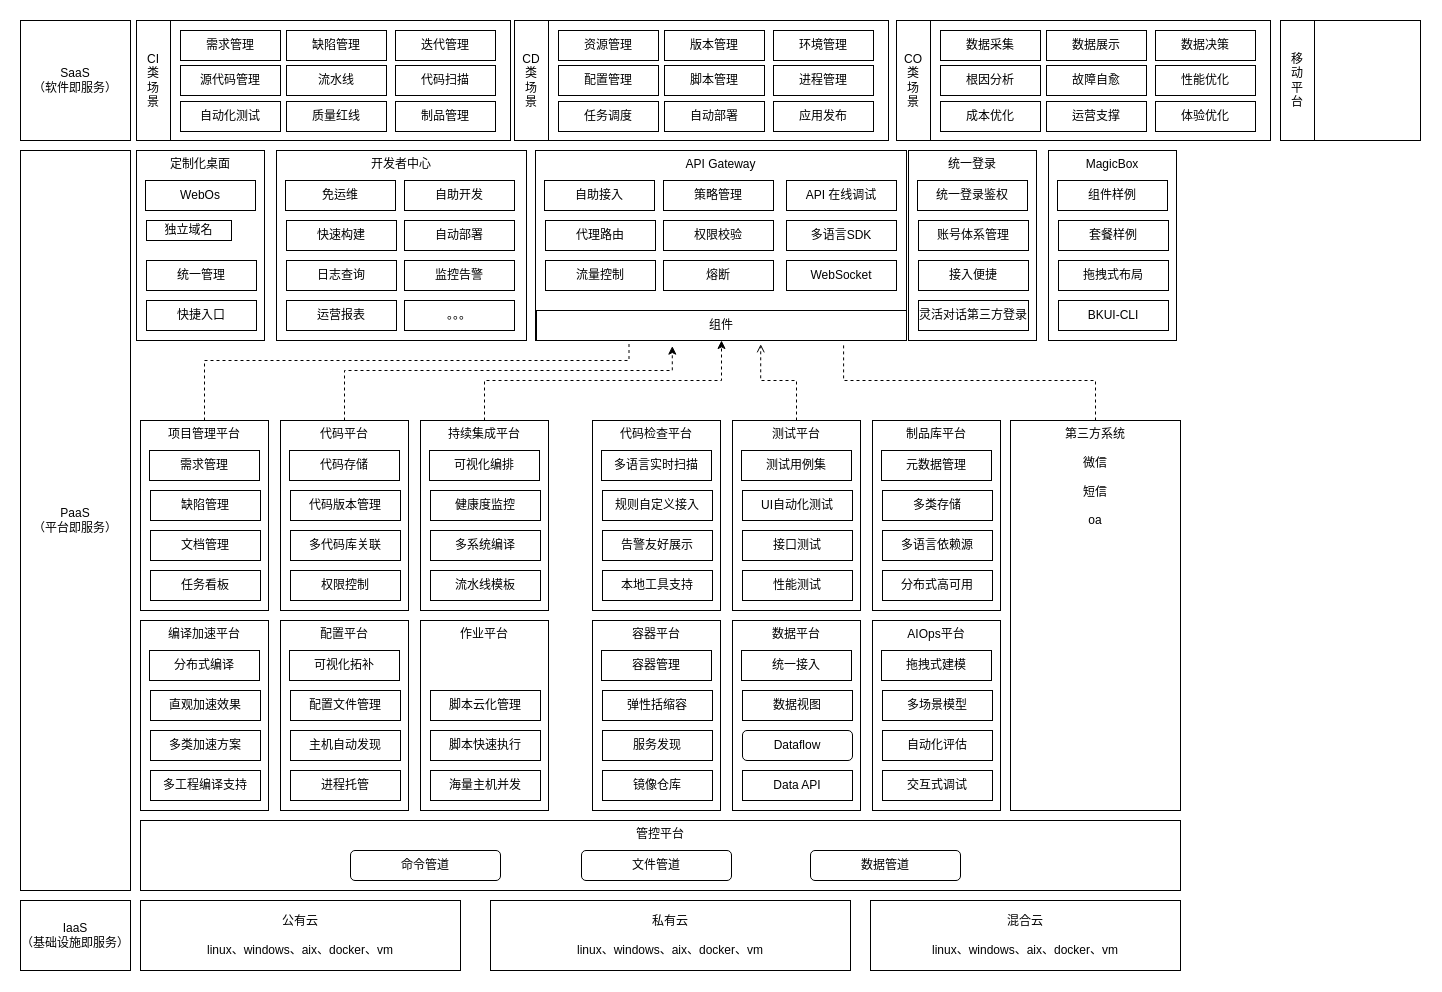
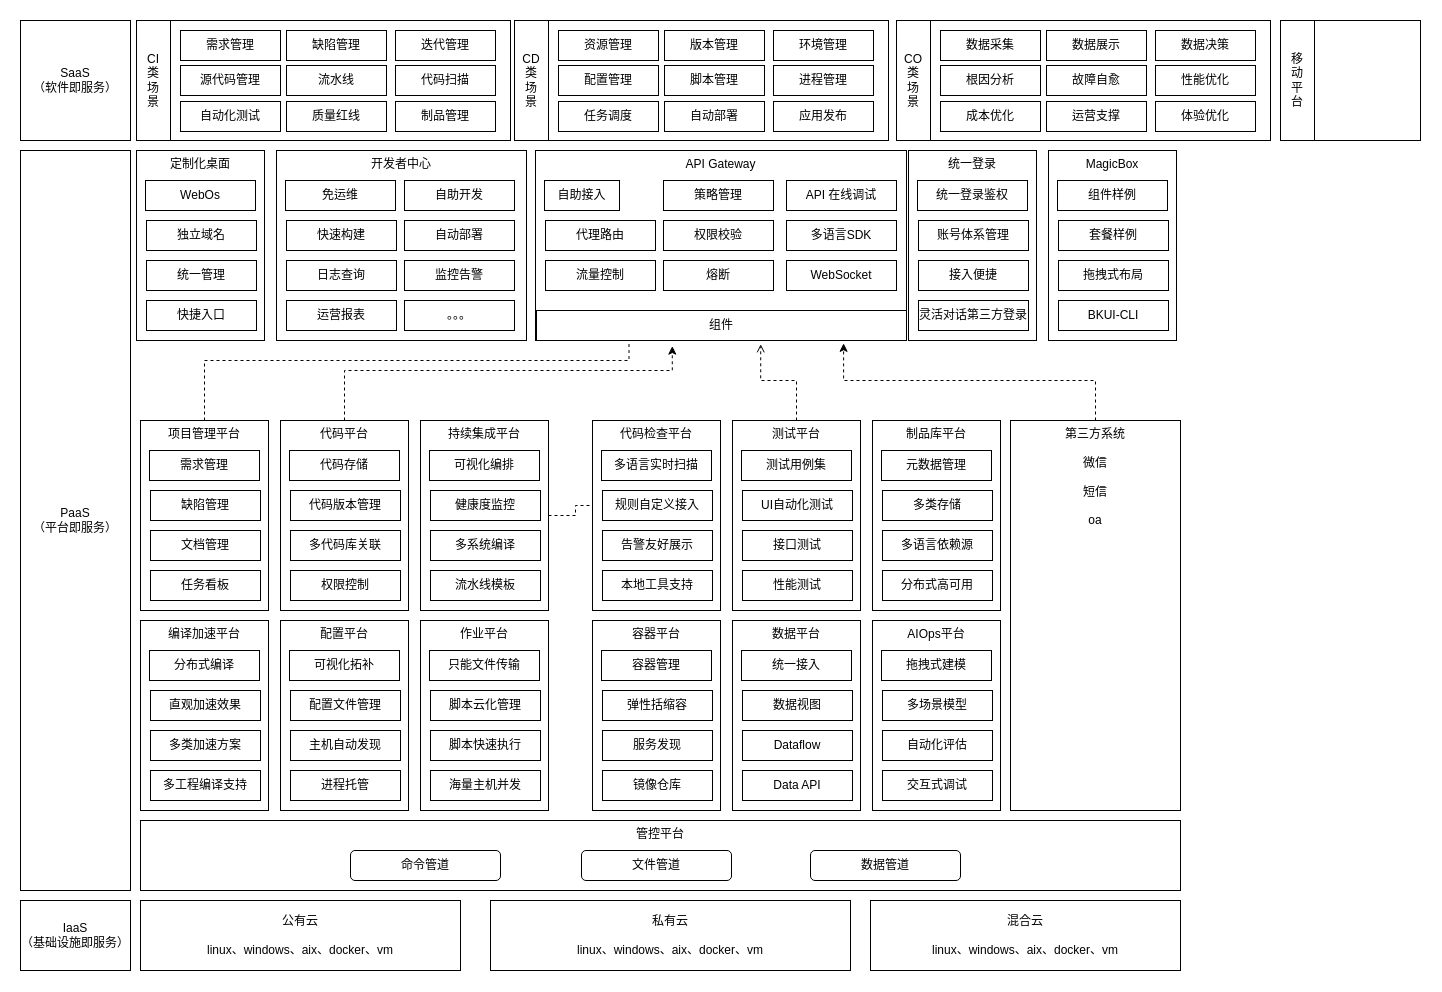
(600, 196) -> (582, 196)
(189, 231) -> (202, 236)
(844, 348) -> (844, 352)
(600, 381) -> (574, 516)
none -> (485, 666)
(798, 746) -> (798, 746)
